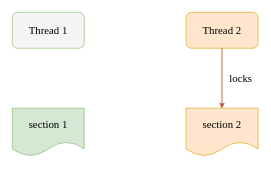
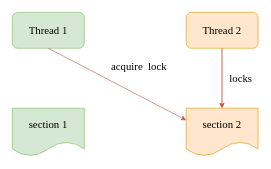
(48, 30) -> (48, 30)
none -> (115, 83)
